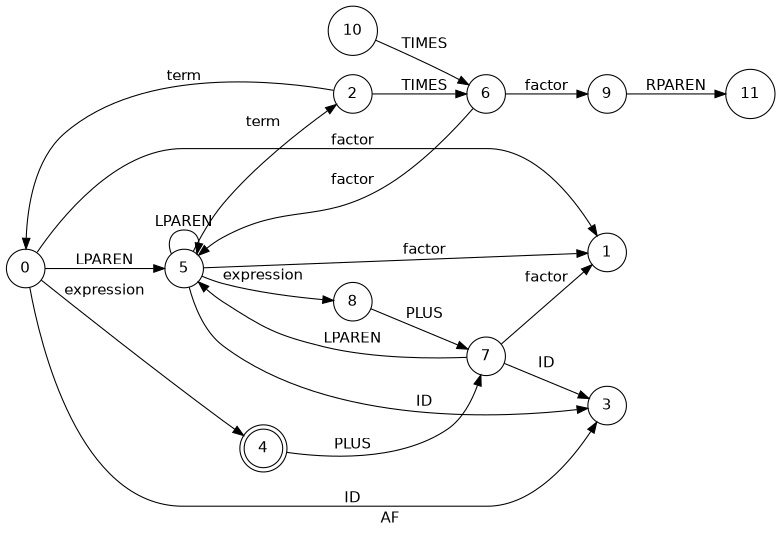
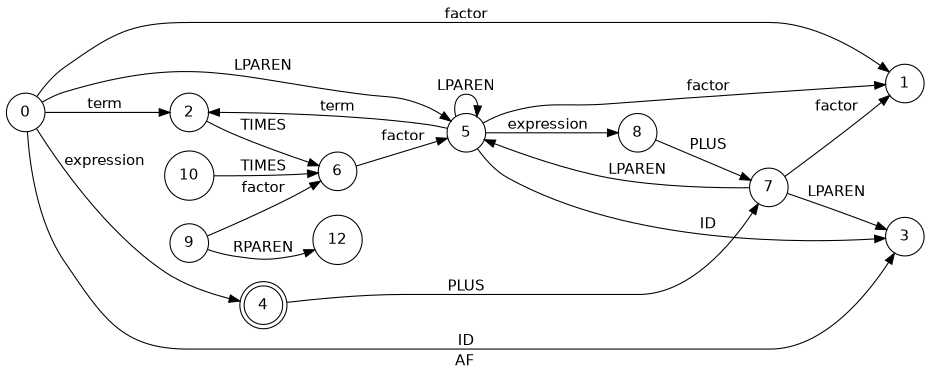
(541, 94) -> (260, 213)
(750, 94) -> (338, 240)
(138, 95) -> (102, 112)
(547, 363) -> (837, 192)
